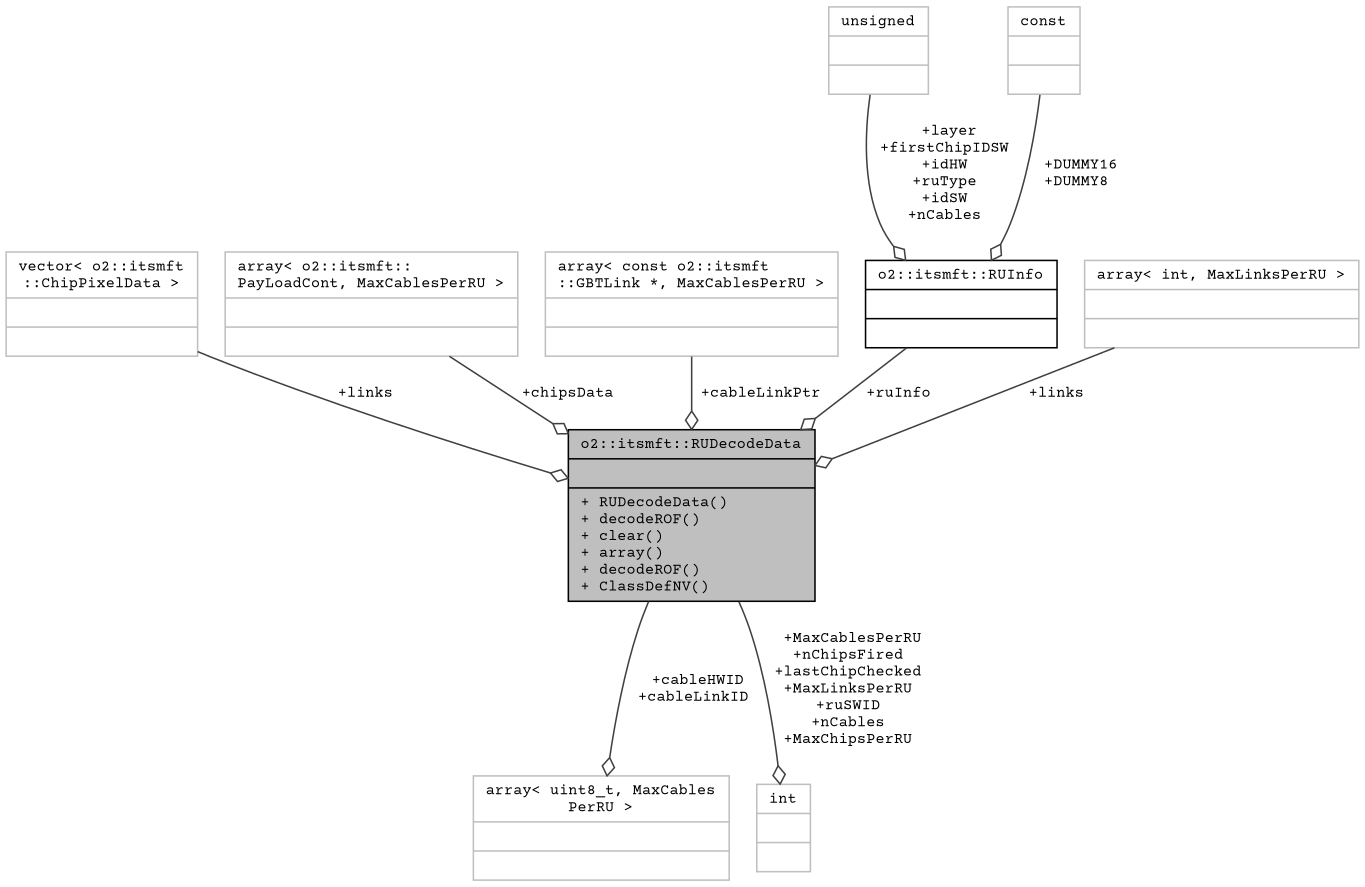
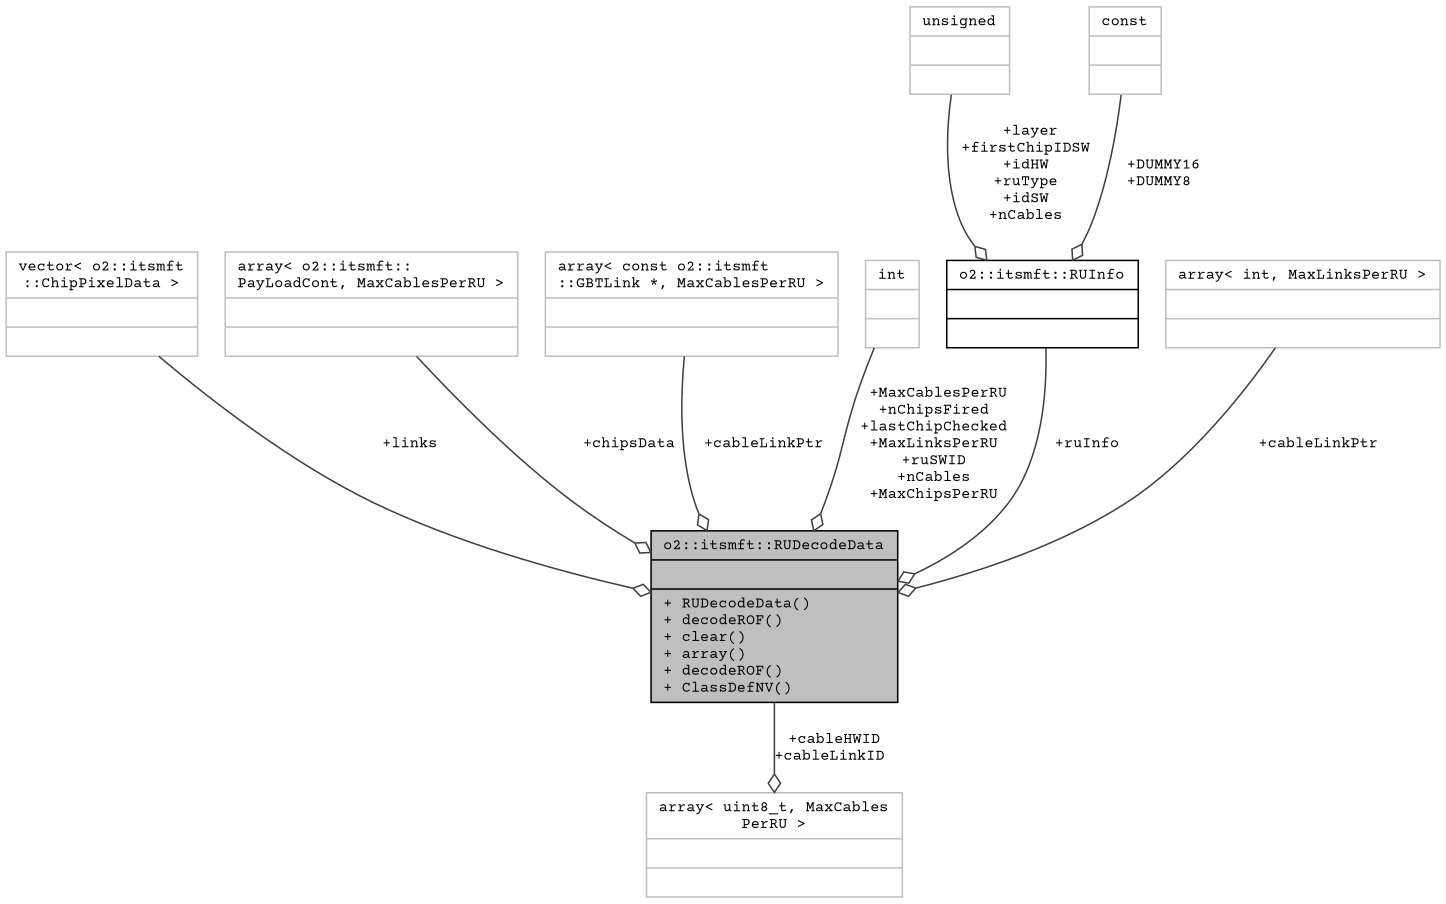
(1052, 393) -> (1314, 443)
(764, 682) -> (846, 430)
